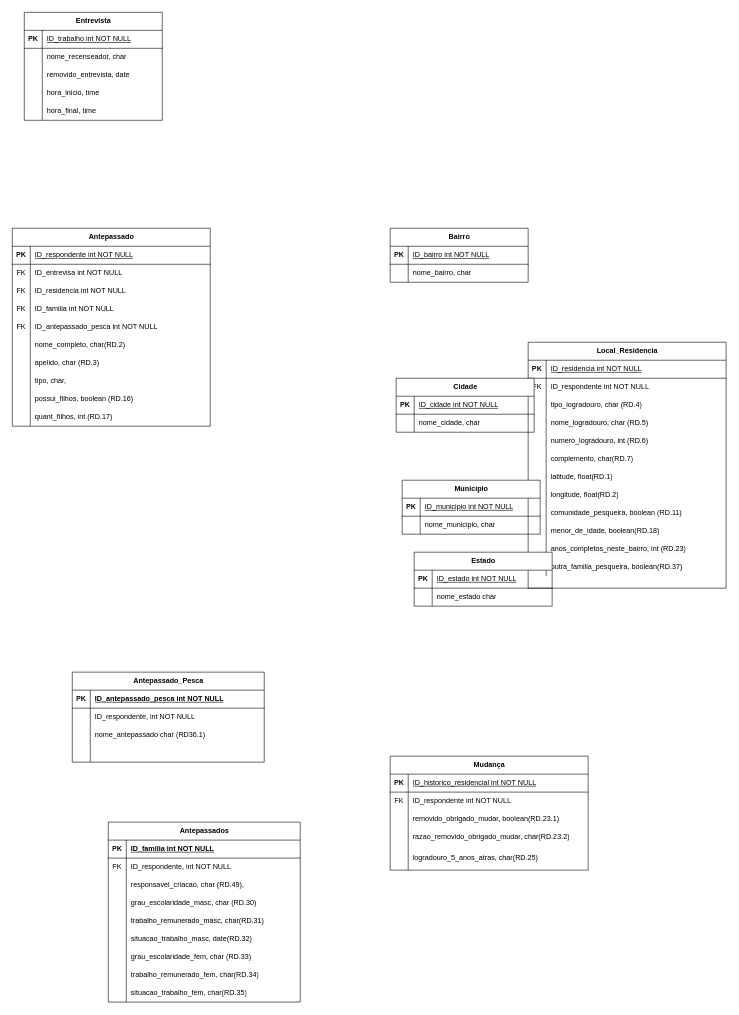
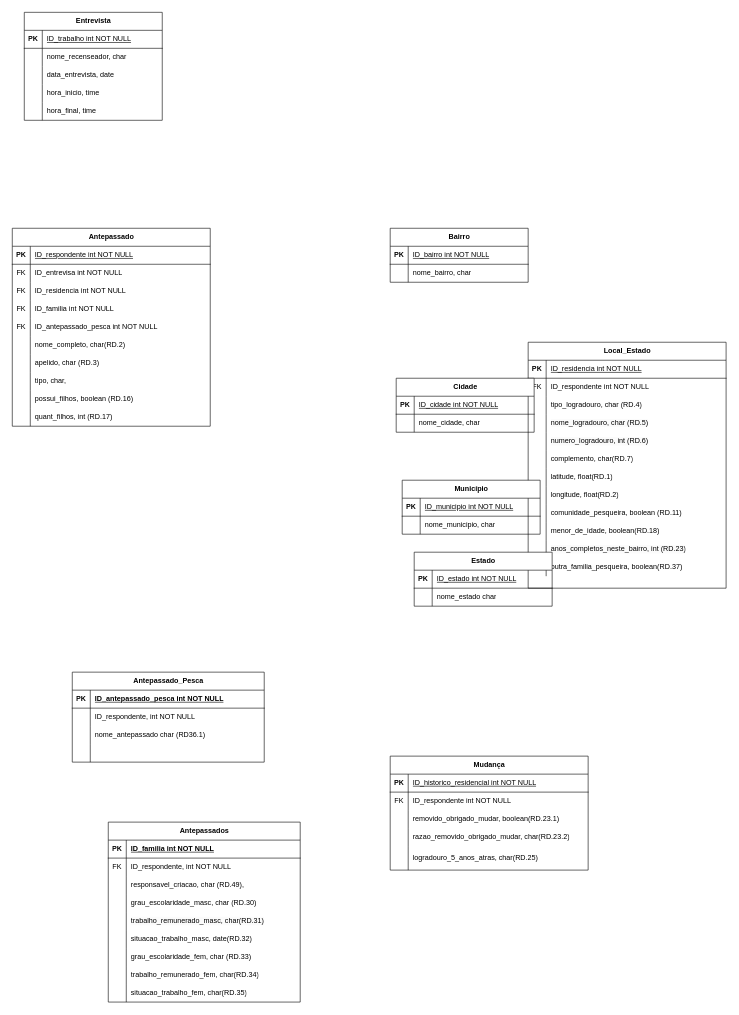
(94, 75) -> (87, 75)
(628, 351) -> (628, 351)
